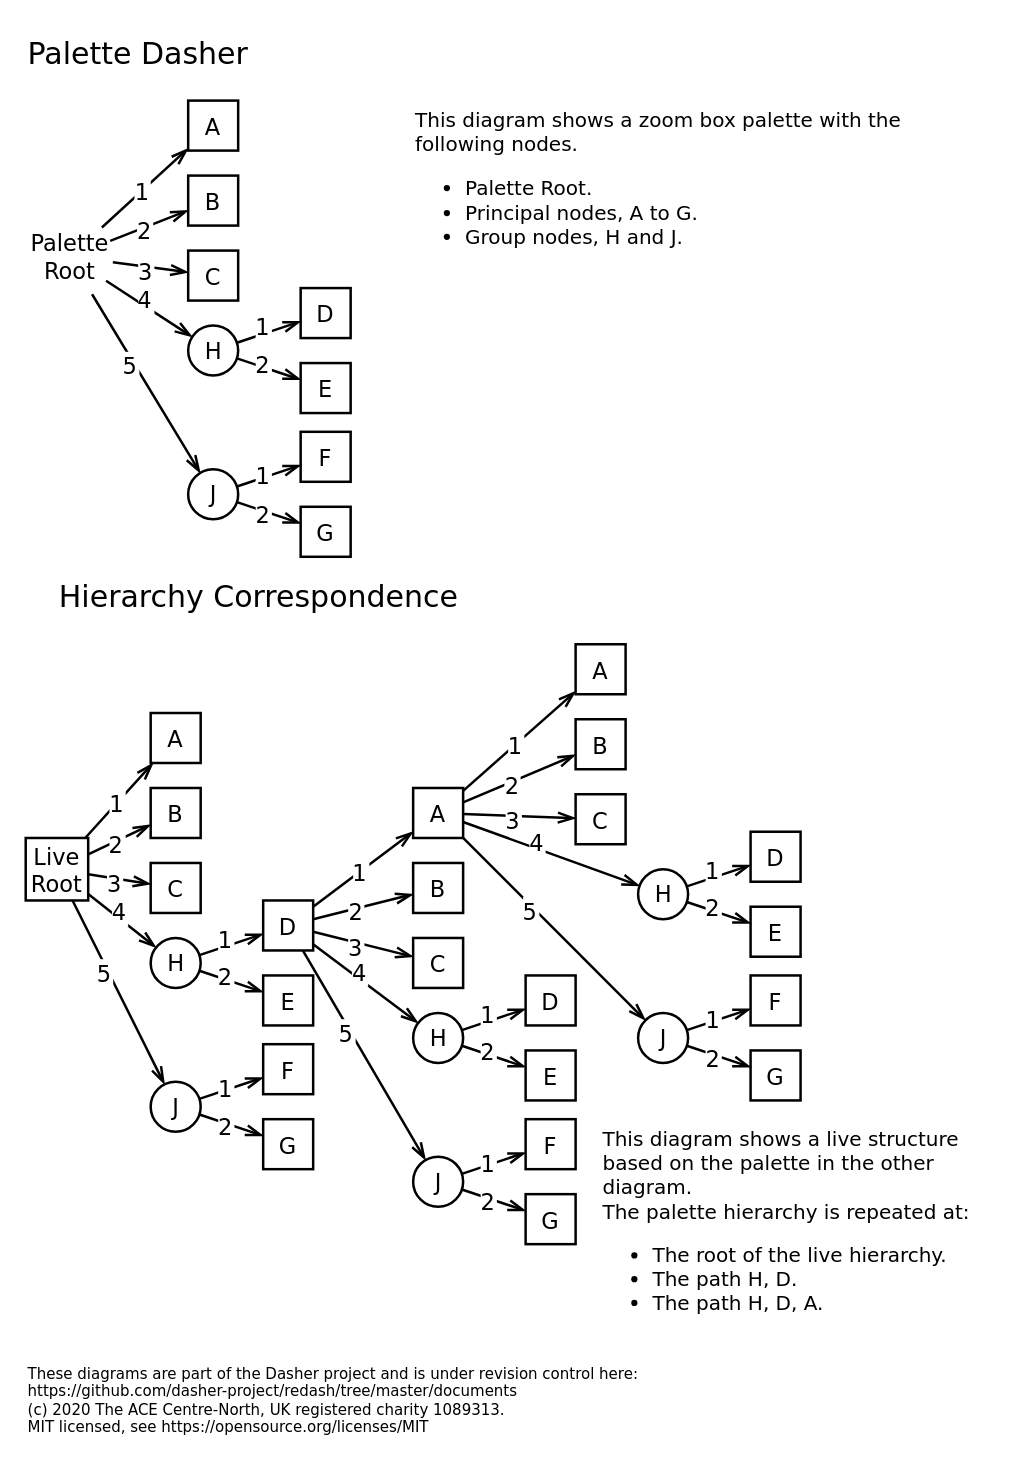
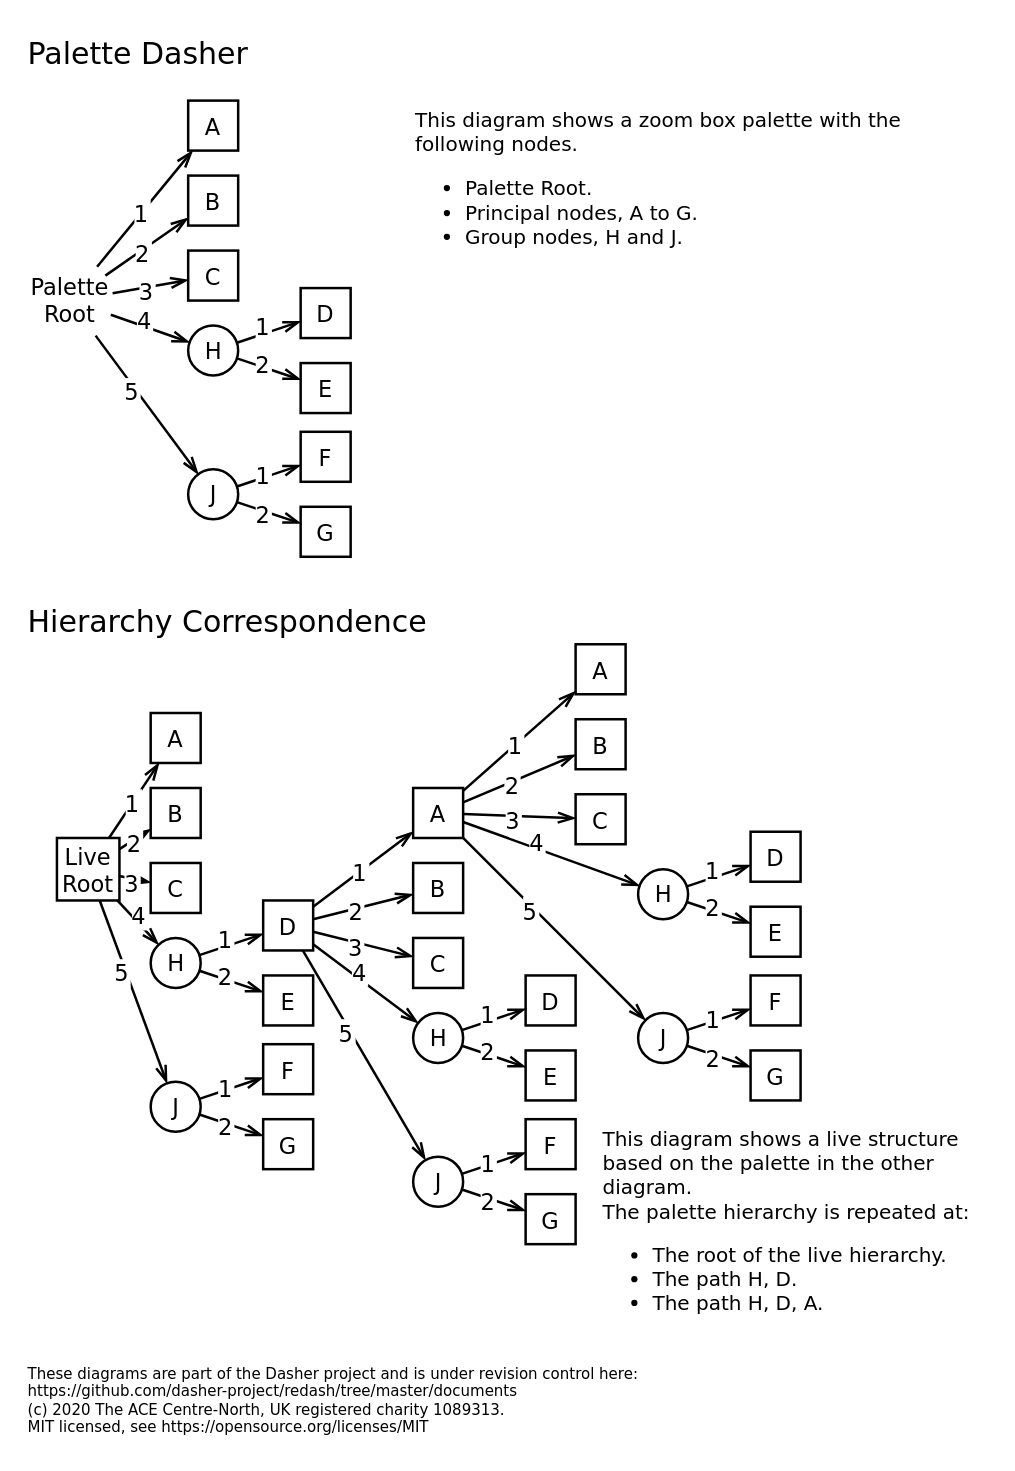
(69, 257) -> (69, 301)
(363, 594) -> (332, 619)
(57, 869) -> (88, 869)
